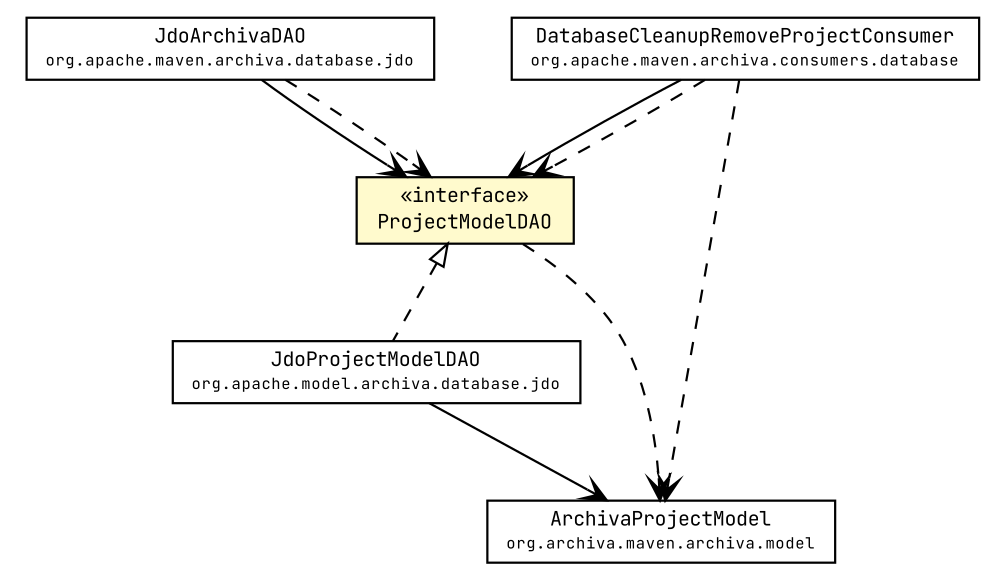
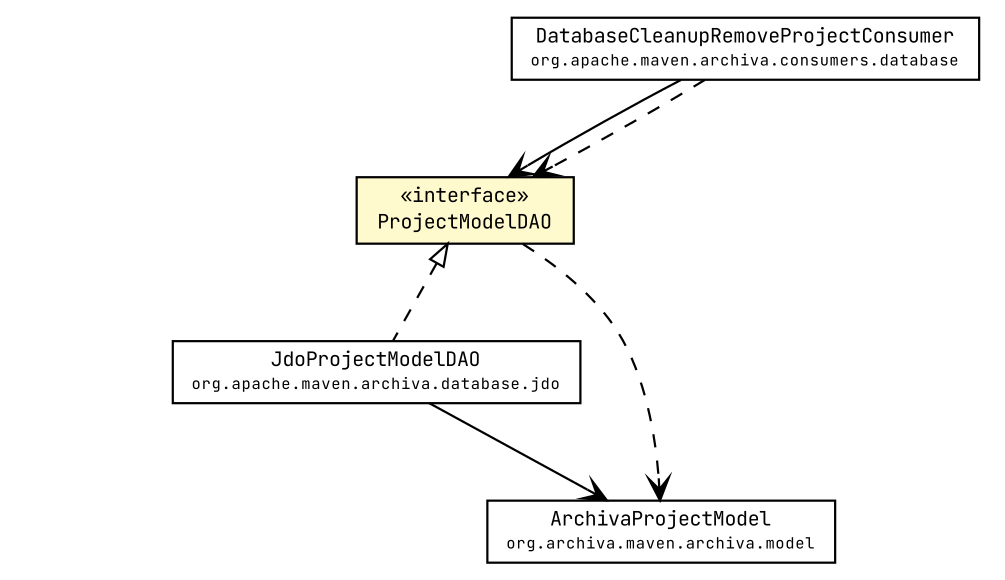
(230, 49) -> none
(704, 279) -> none
(377, 384) -> (377, 384)
